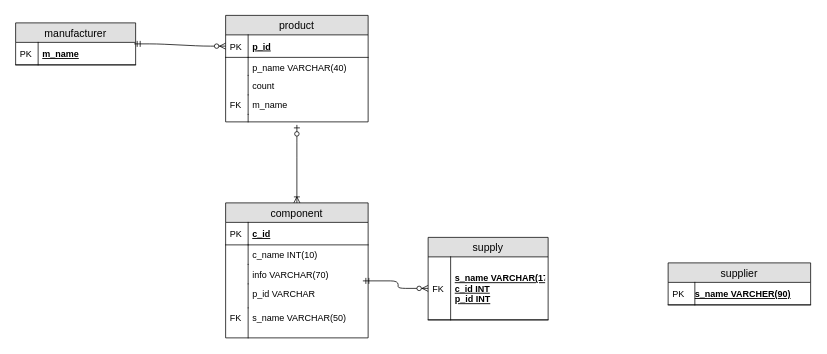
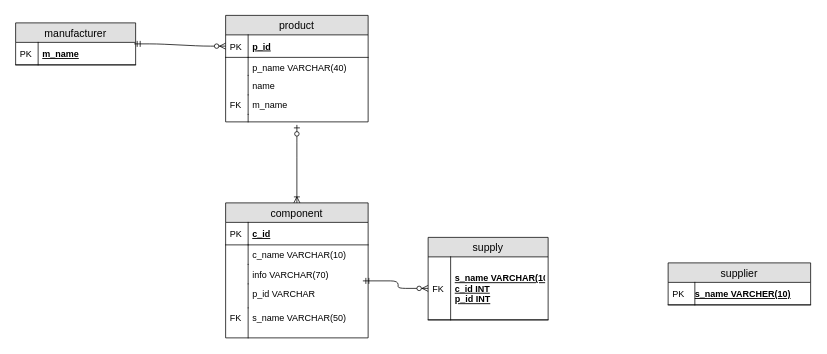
(265, 86) -> (262, 86)
(286, 255) -> (296, 255)
(499, 278) -> (499, 278)
(739, 294) -> (739, 294)
